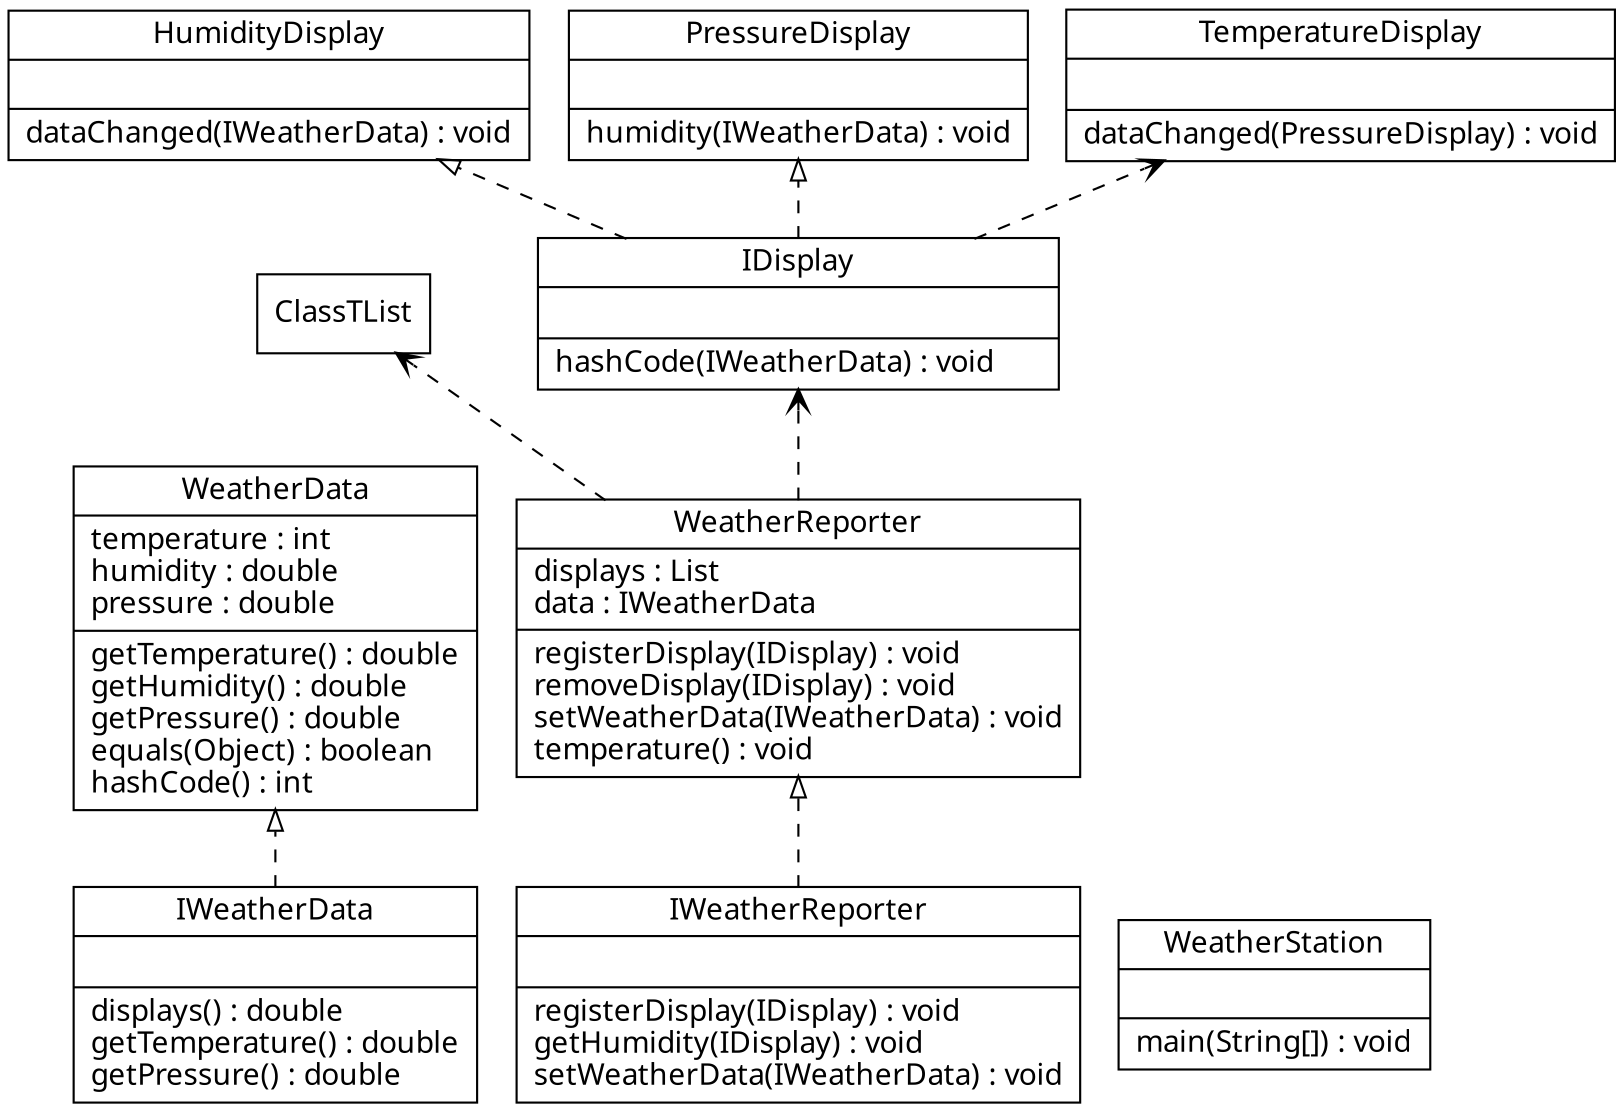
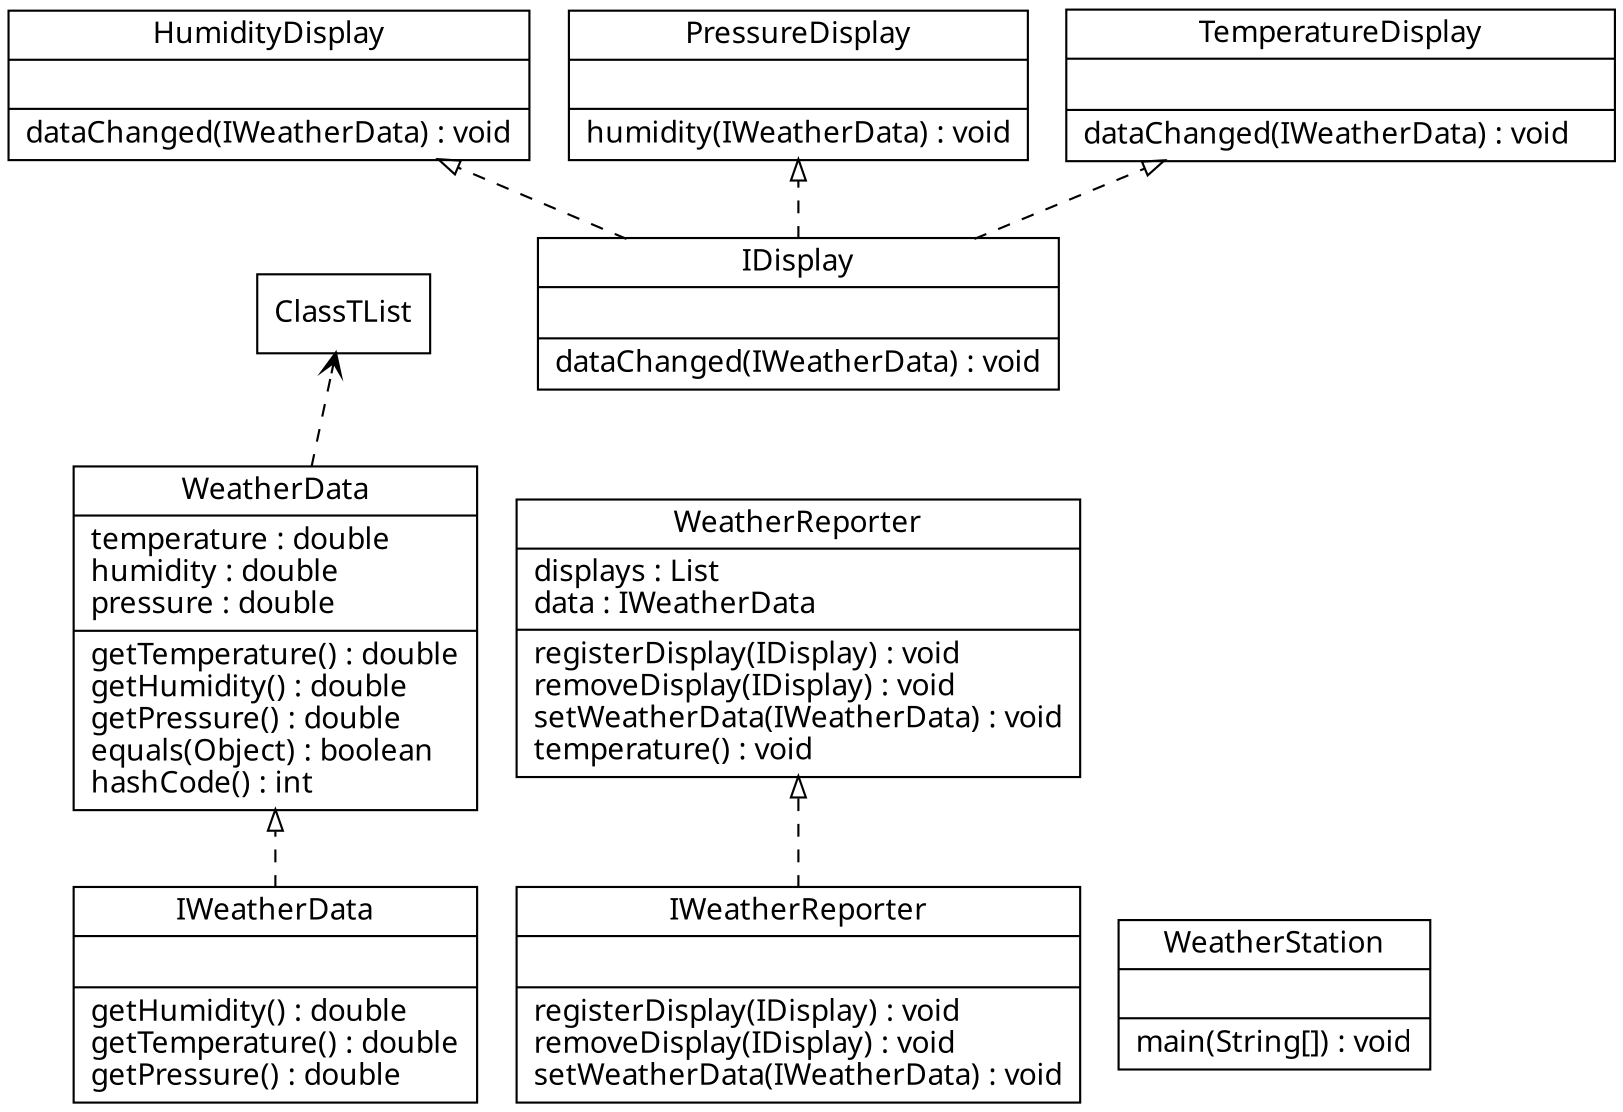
(1341, 134) -> (1327, 134)
(1059, 204) -> (1059, 204)
(775, 363) -> (798, 363)
(510, 433) -> (321, 420)
(798, 456) -> none
(211, 540) -> (241, 540)
(218, 1012) -> (250, 1012)
(729, 1044) -> (745, 1044)
